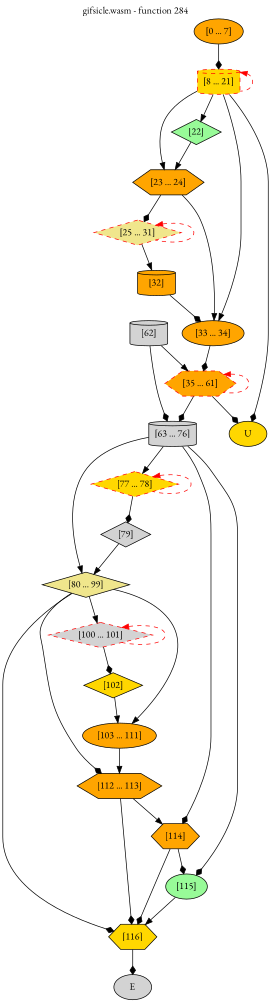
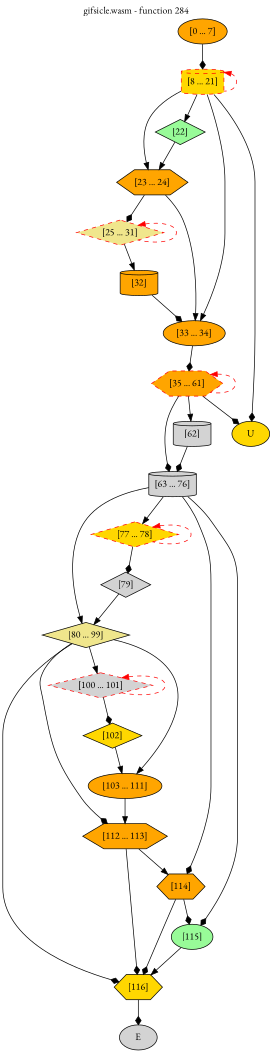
(172, 356) -> (189, 405)
